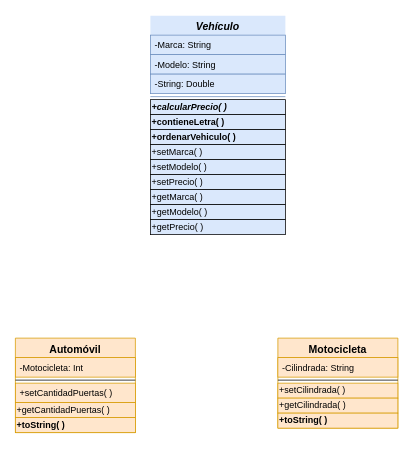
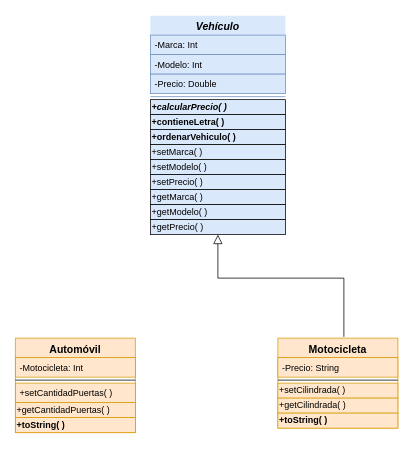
(186, 45) -> (180, 45)
(188, 65) -> (181, 65)
(188, 84) -> (188, 84)
none -> (293, 278)
(323, 368) -> (315, 368)
